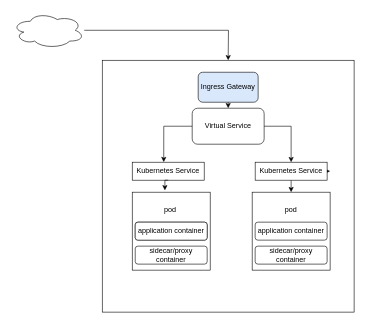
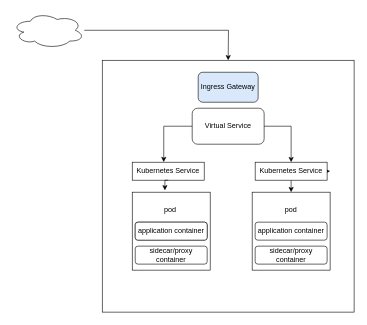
(228, 103) -> none
